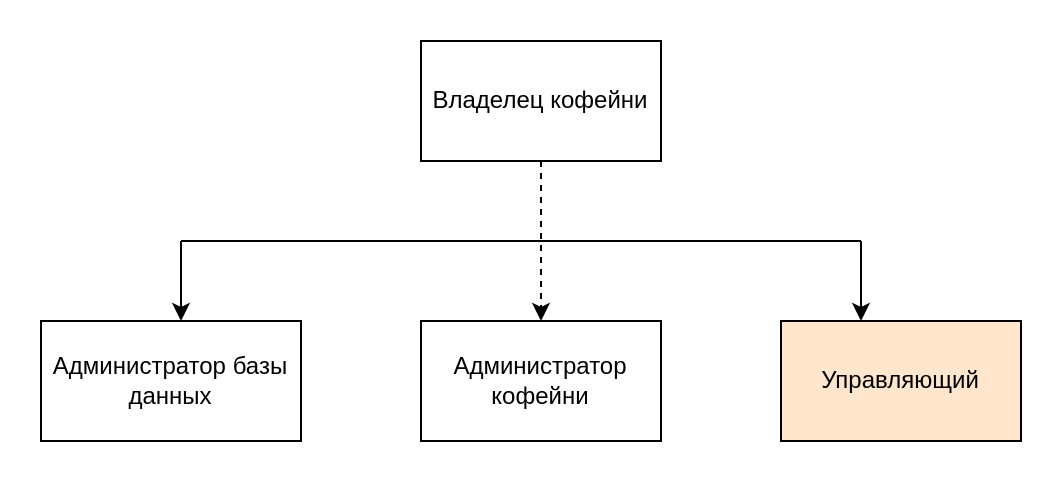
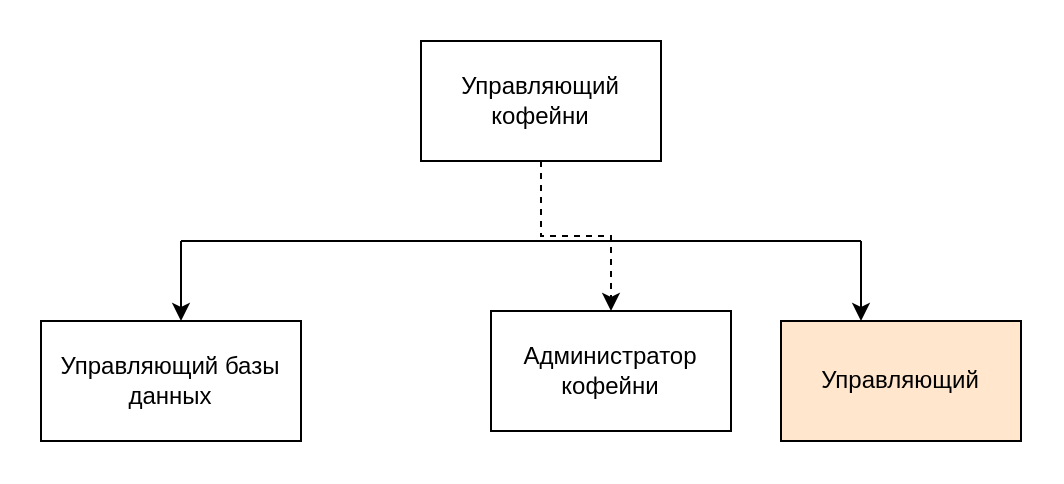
(541, 101) -> (541, 101)
(171, 381) -> (171, 381)
(541, 381) -> (611, 371)
